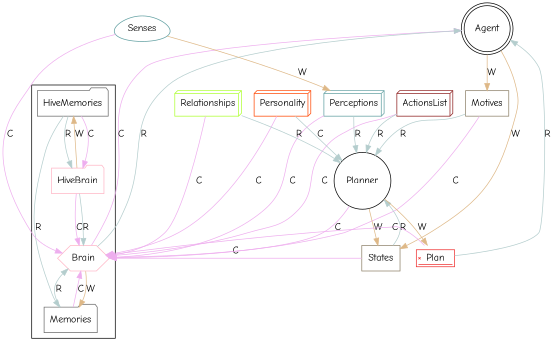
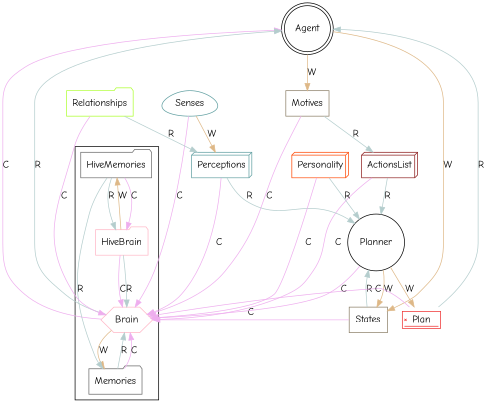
(208, 103) -> (100, 103)
(418, 121) -> (346, 132)
(320, 134) -> (347, 196)
(289, 135) -> (158, 133)
